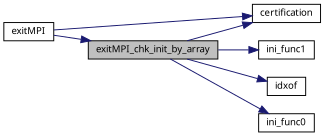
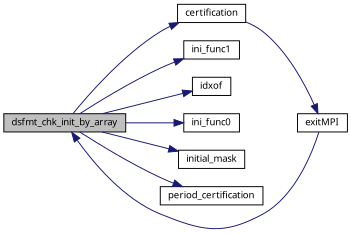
(148, 23) -> (287, 57)
(153, 50) -> (65, 123)
none -> (212, 159)
none -> (212, 196)
